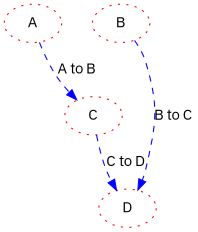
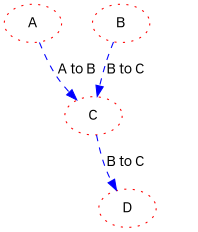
(155, 109) -> (106, 64)
(126, 162) -> (126, 162)
